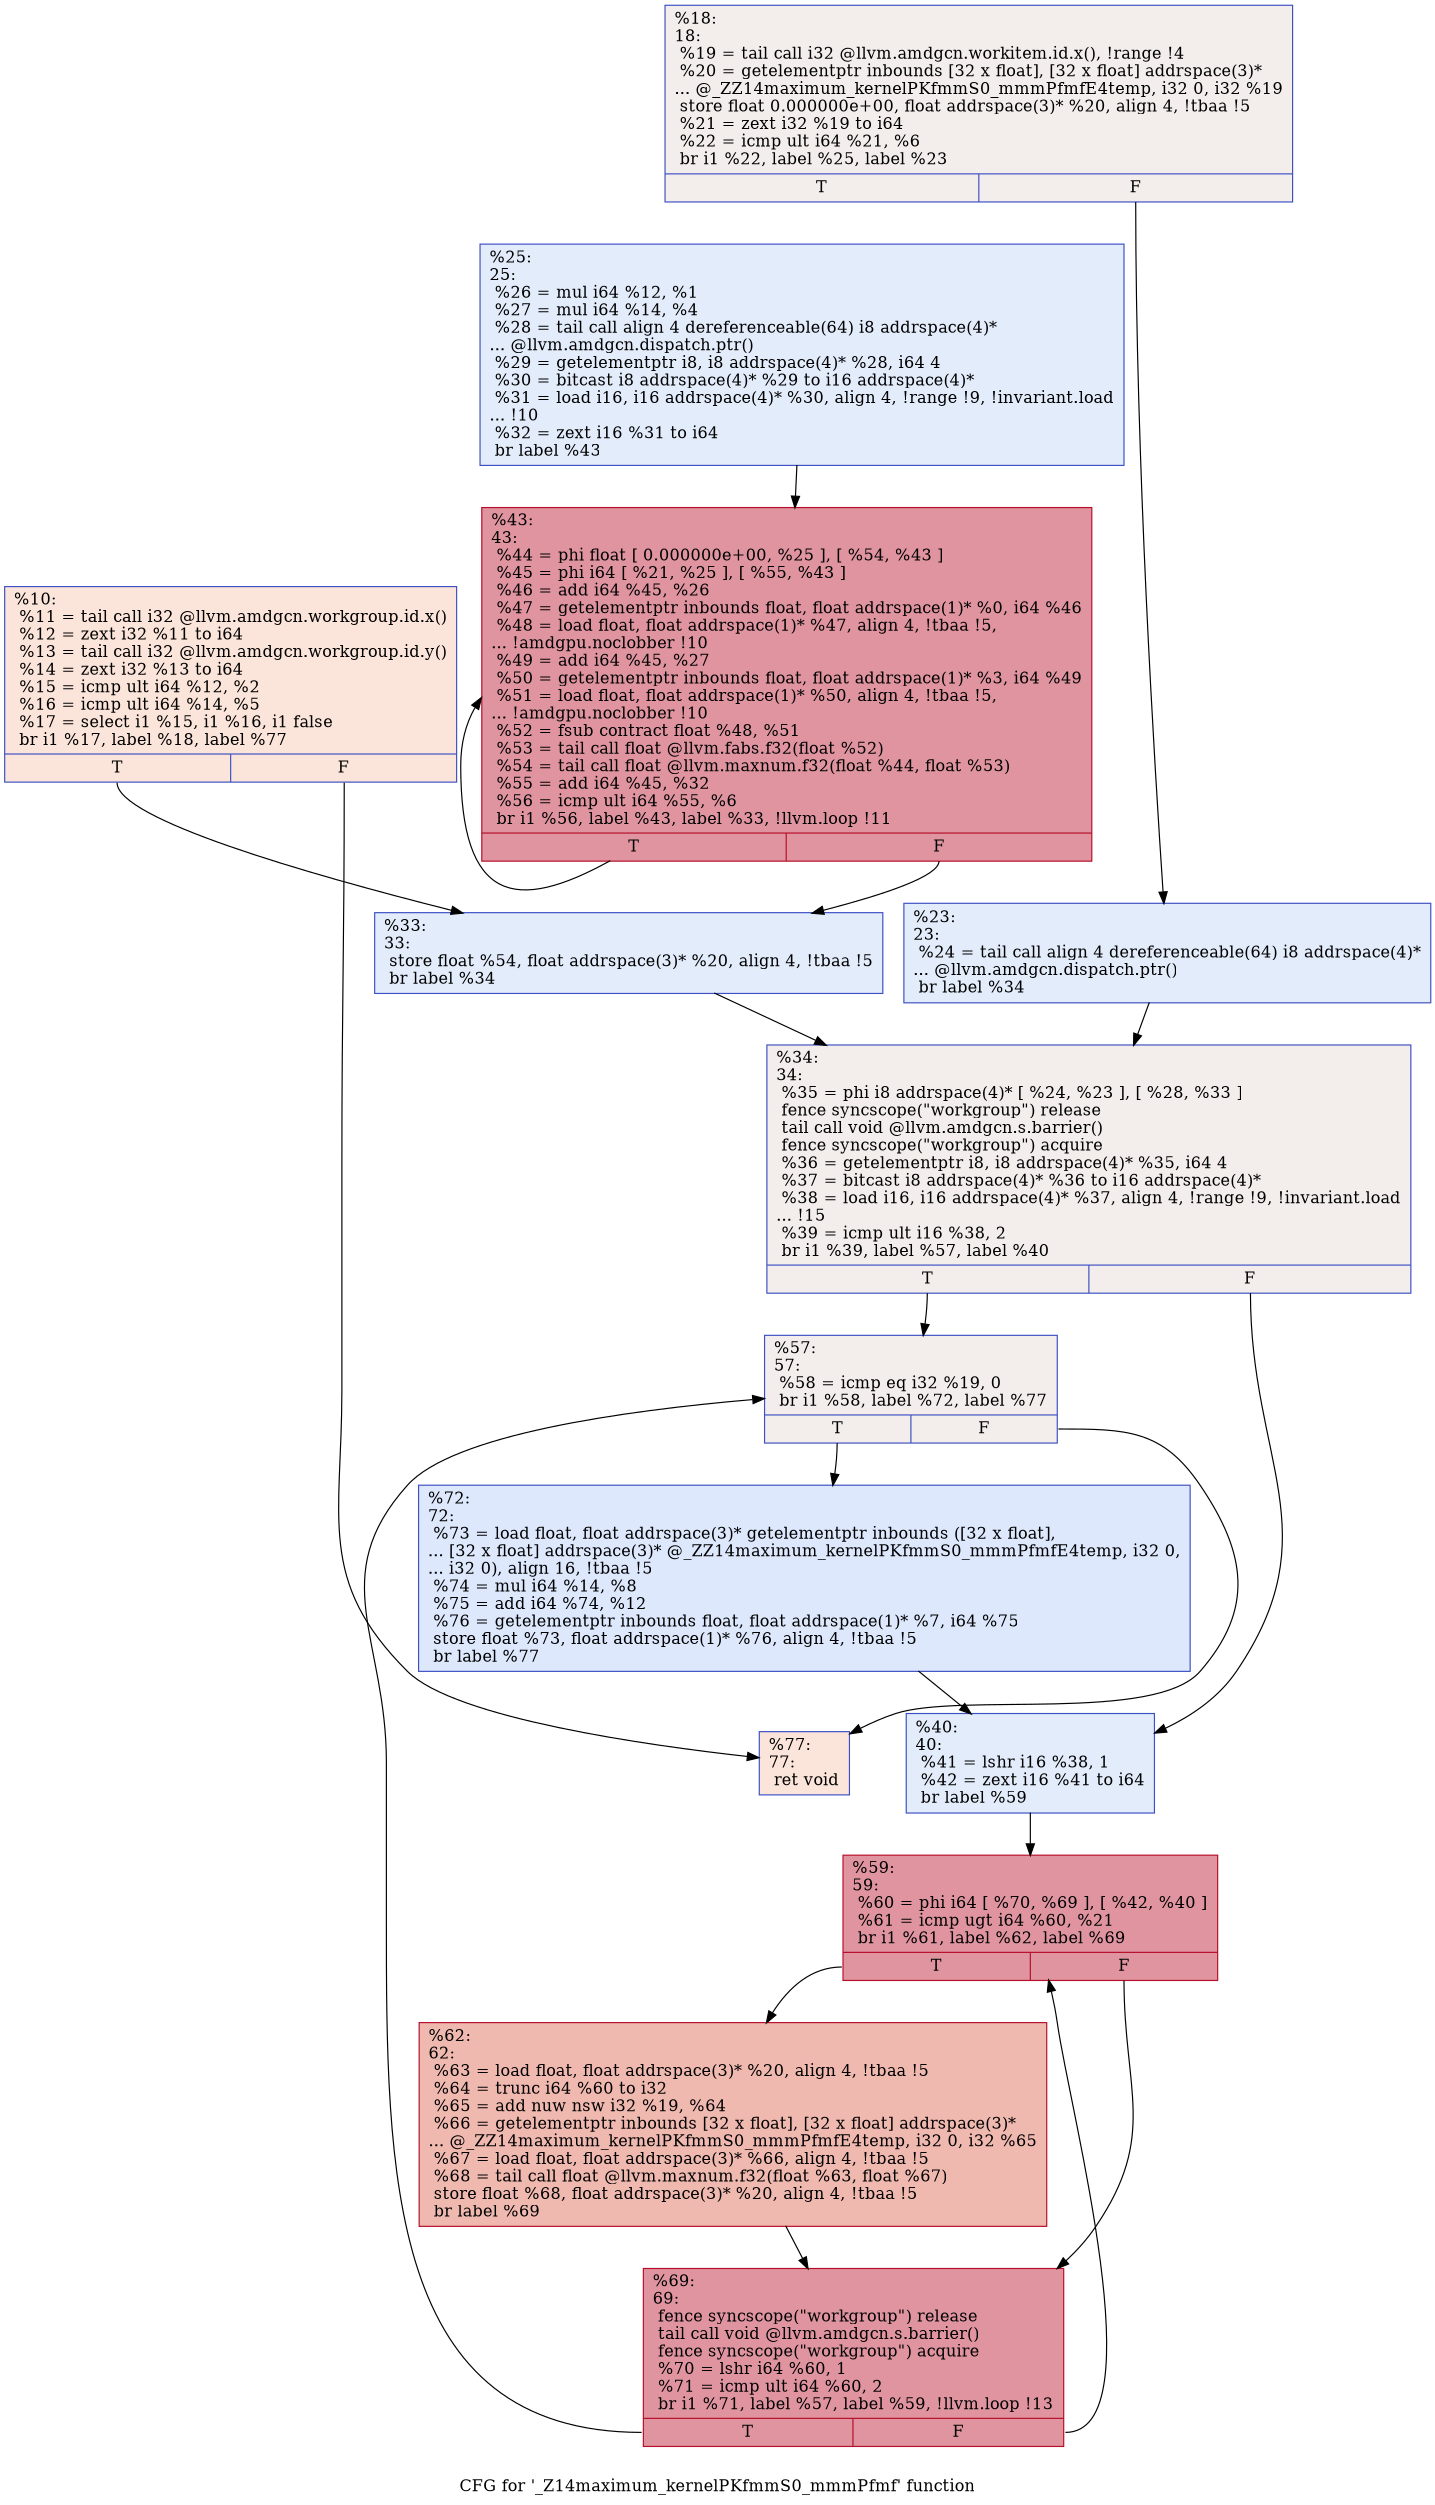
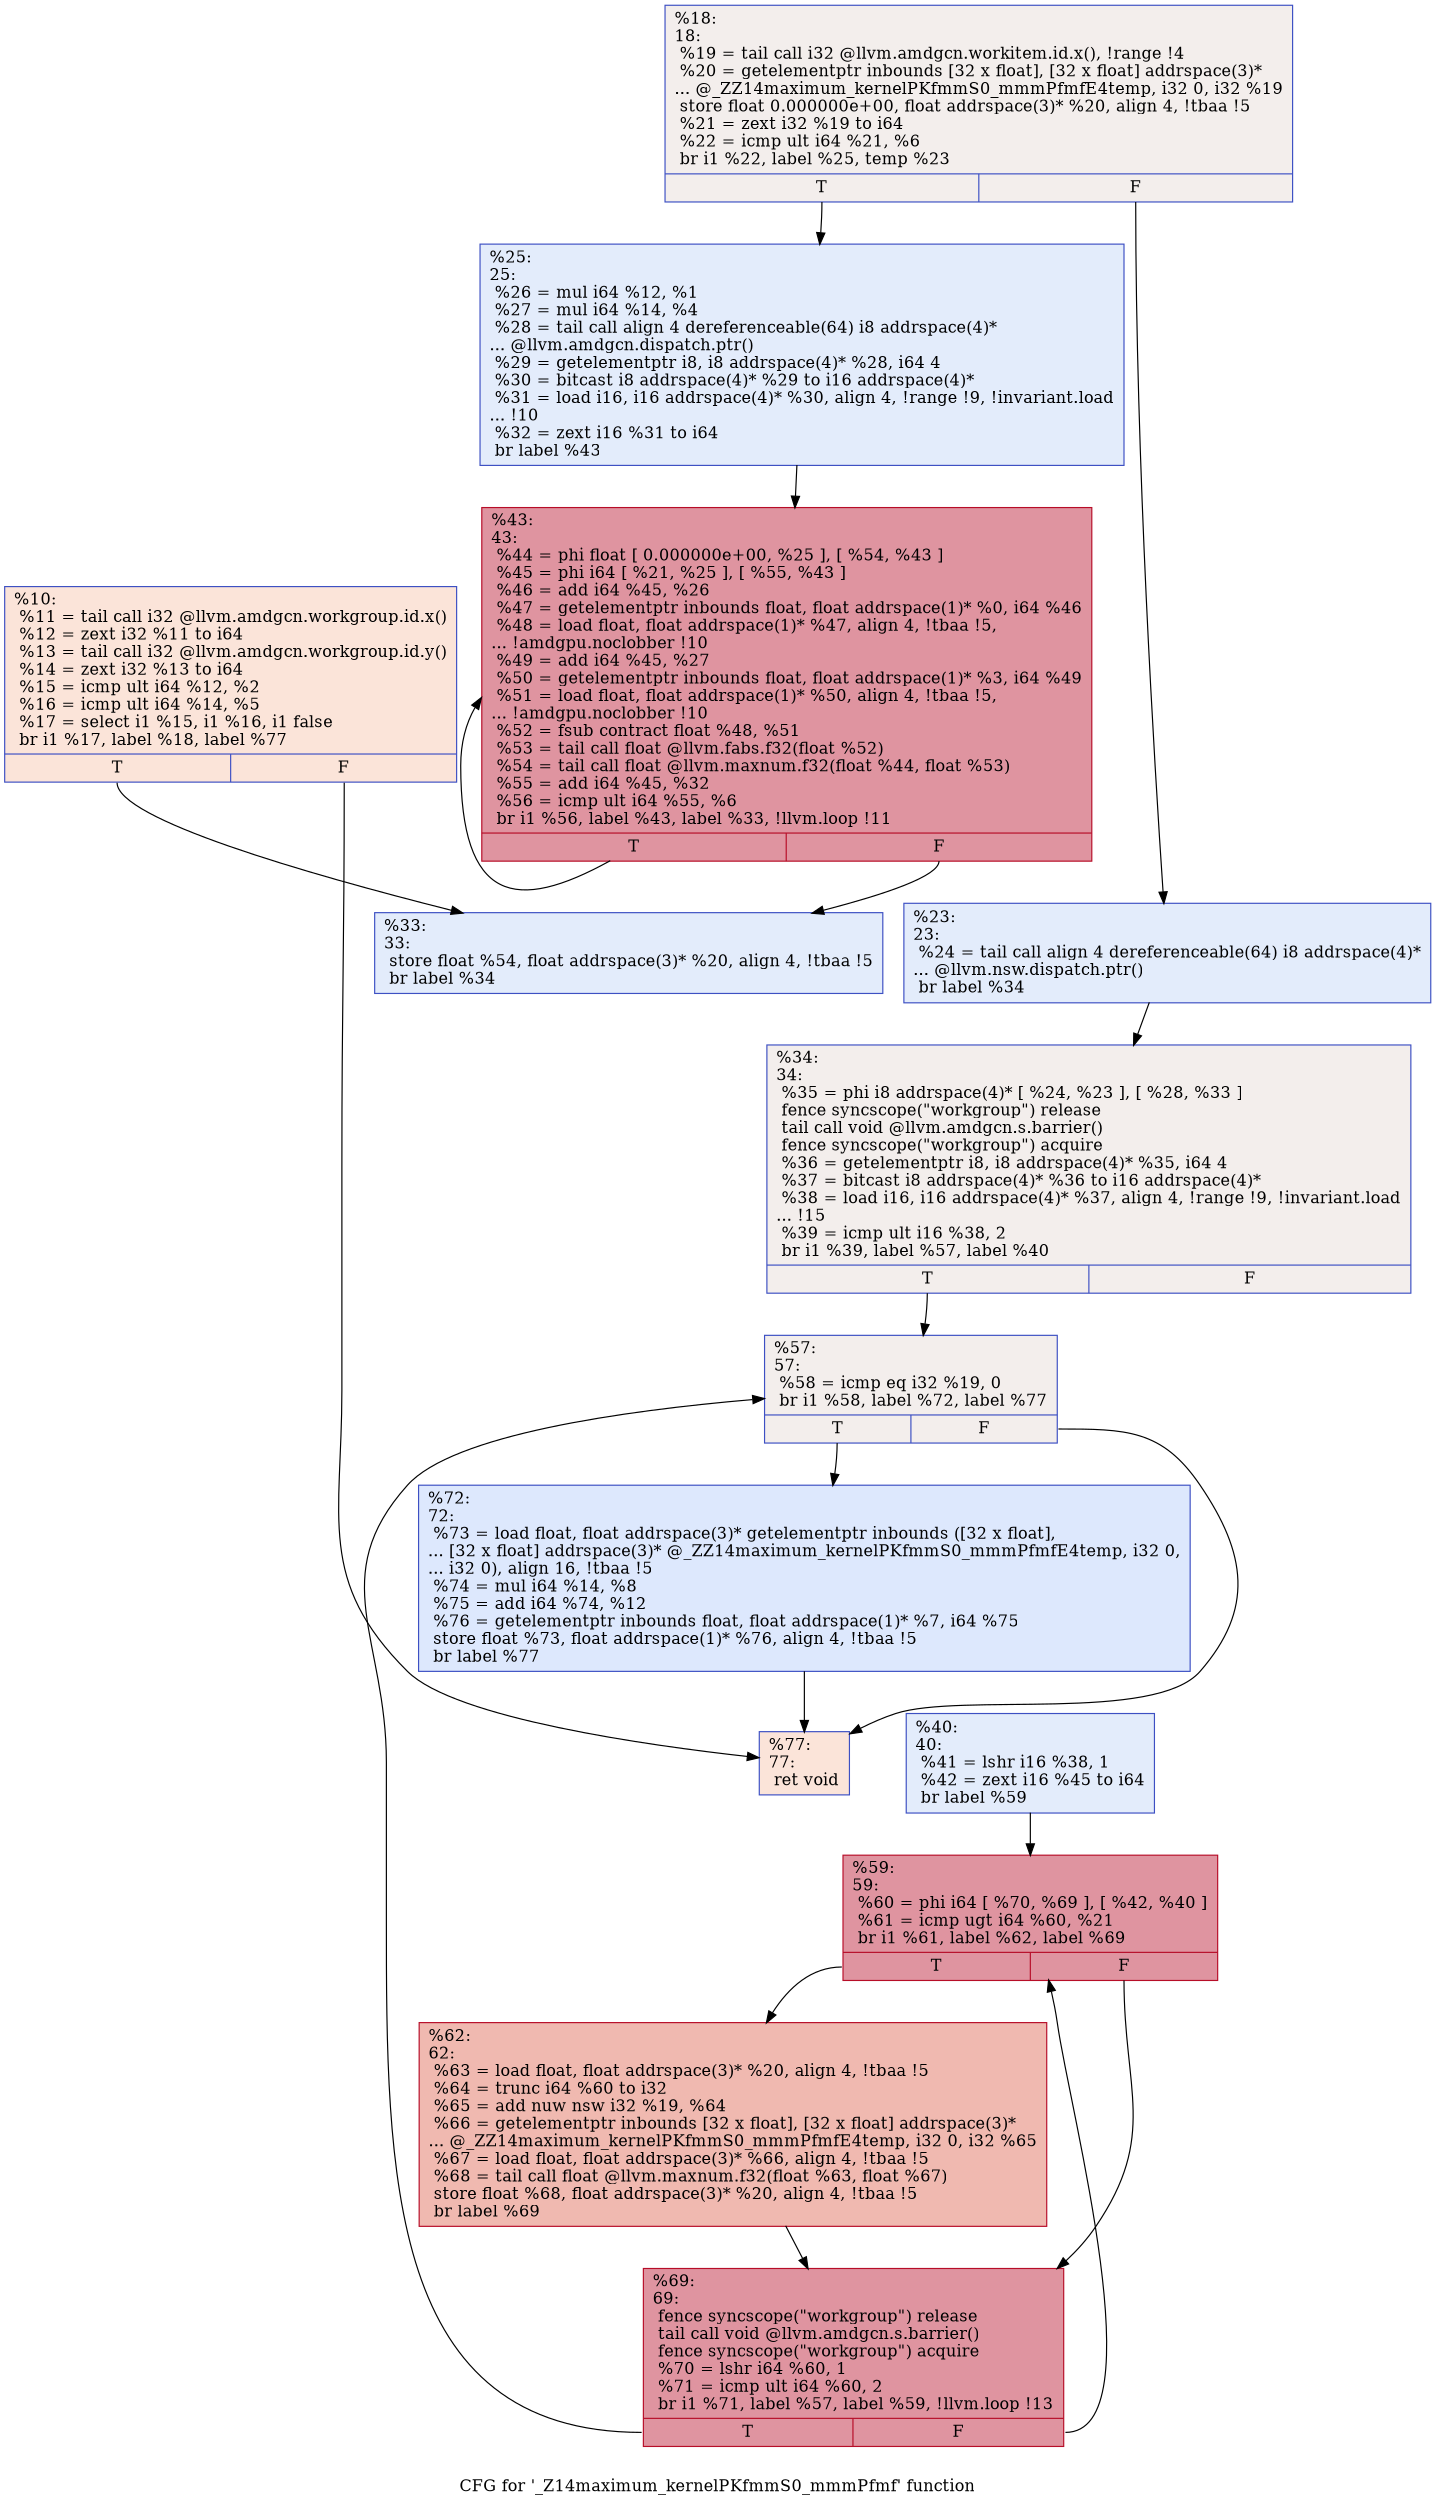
(811, 159) -> (813, 159)
none -> (822, 217)
(1046, 970) -> (1029, 970)
(765, 1017) -> none
(1282, 1532) -> none
(940, 1689) -> (804, 1696)
(1030, 1780) -> (1030, 1780)
